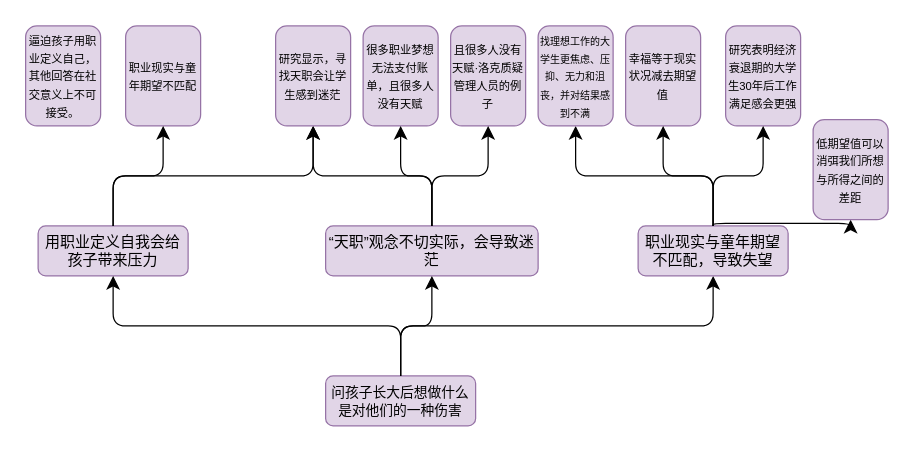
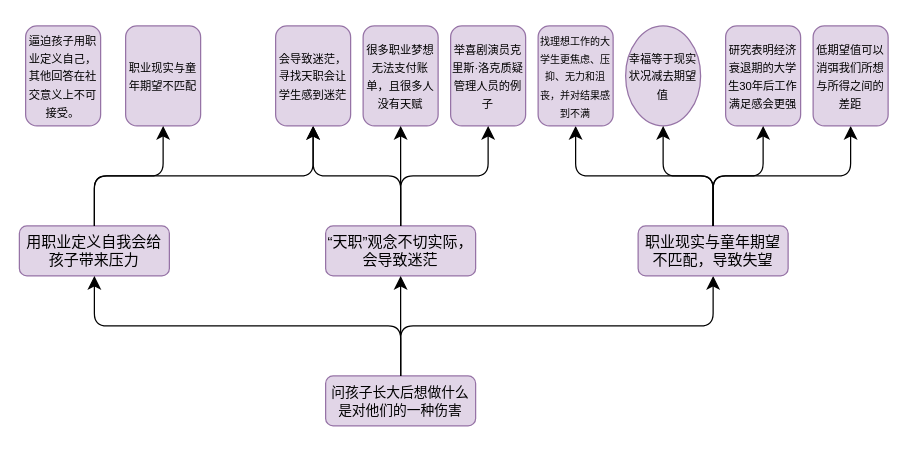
(313, 76) -> (313, 76)
(488, 76) -> (488, 76)
(663, 76) -> (663, 76)
(851, 169) -> (851, 76)
(113, 251) -> (94, 251)
(432, 251) -> (401, 251)
